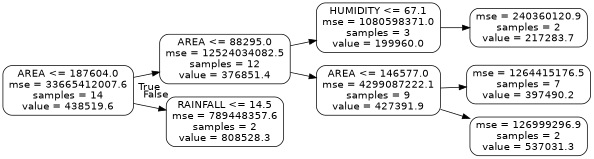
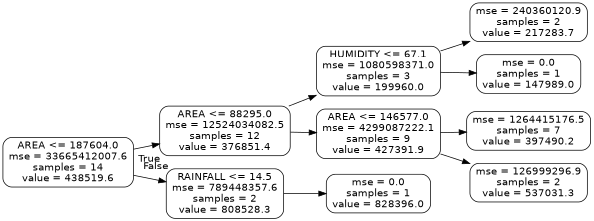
none -> (529, 74)
none -> (378, 194)
